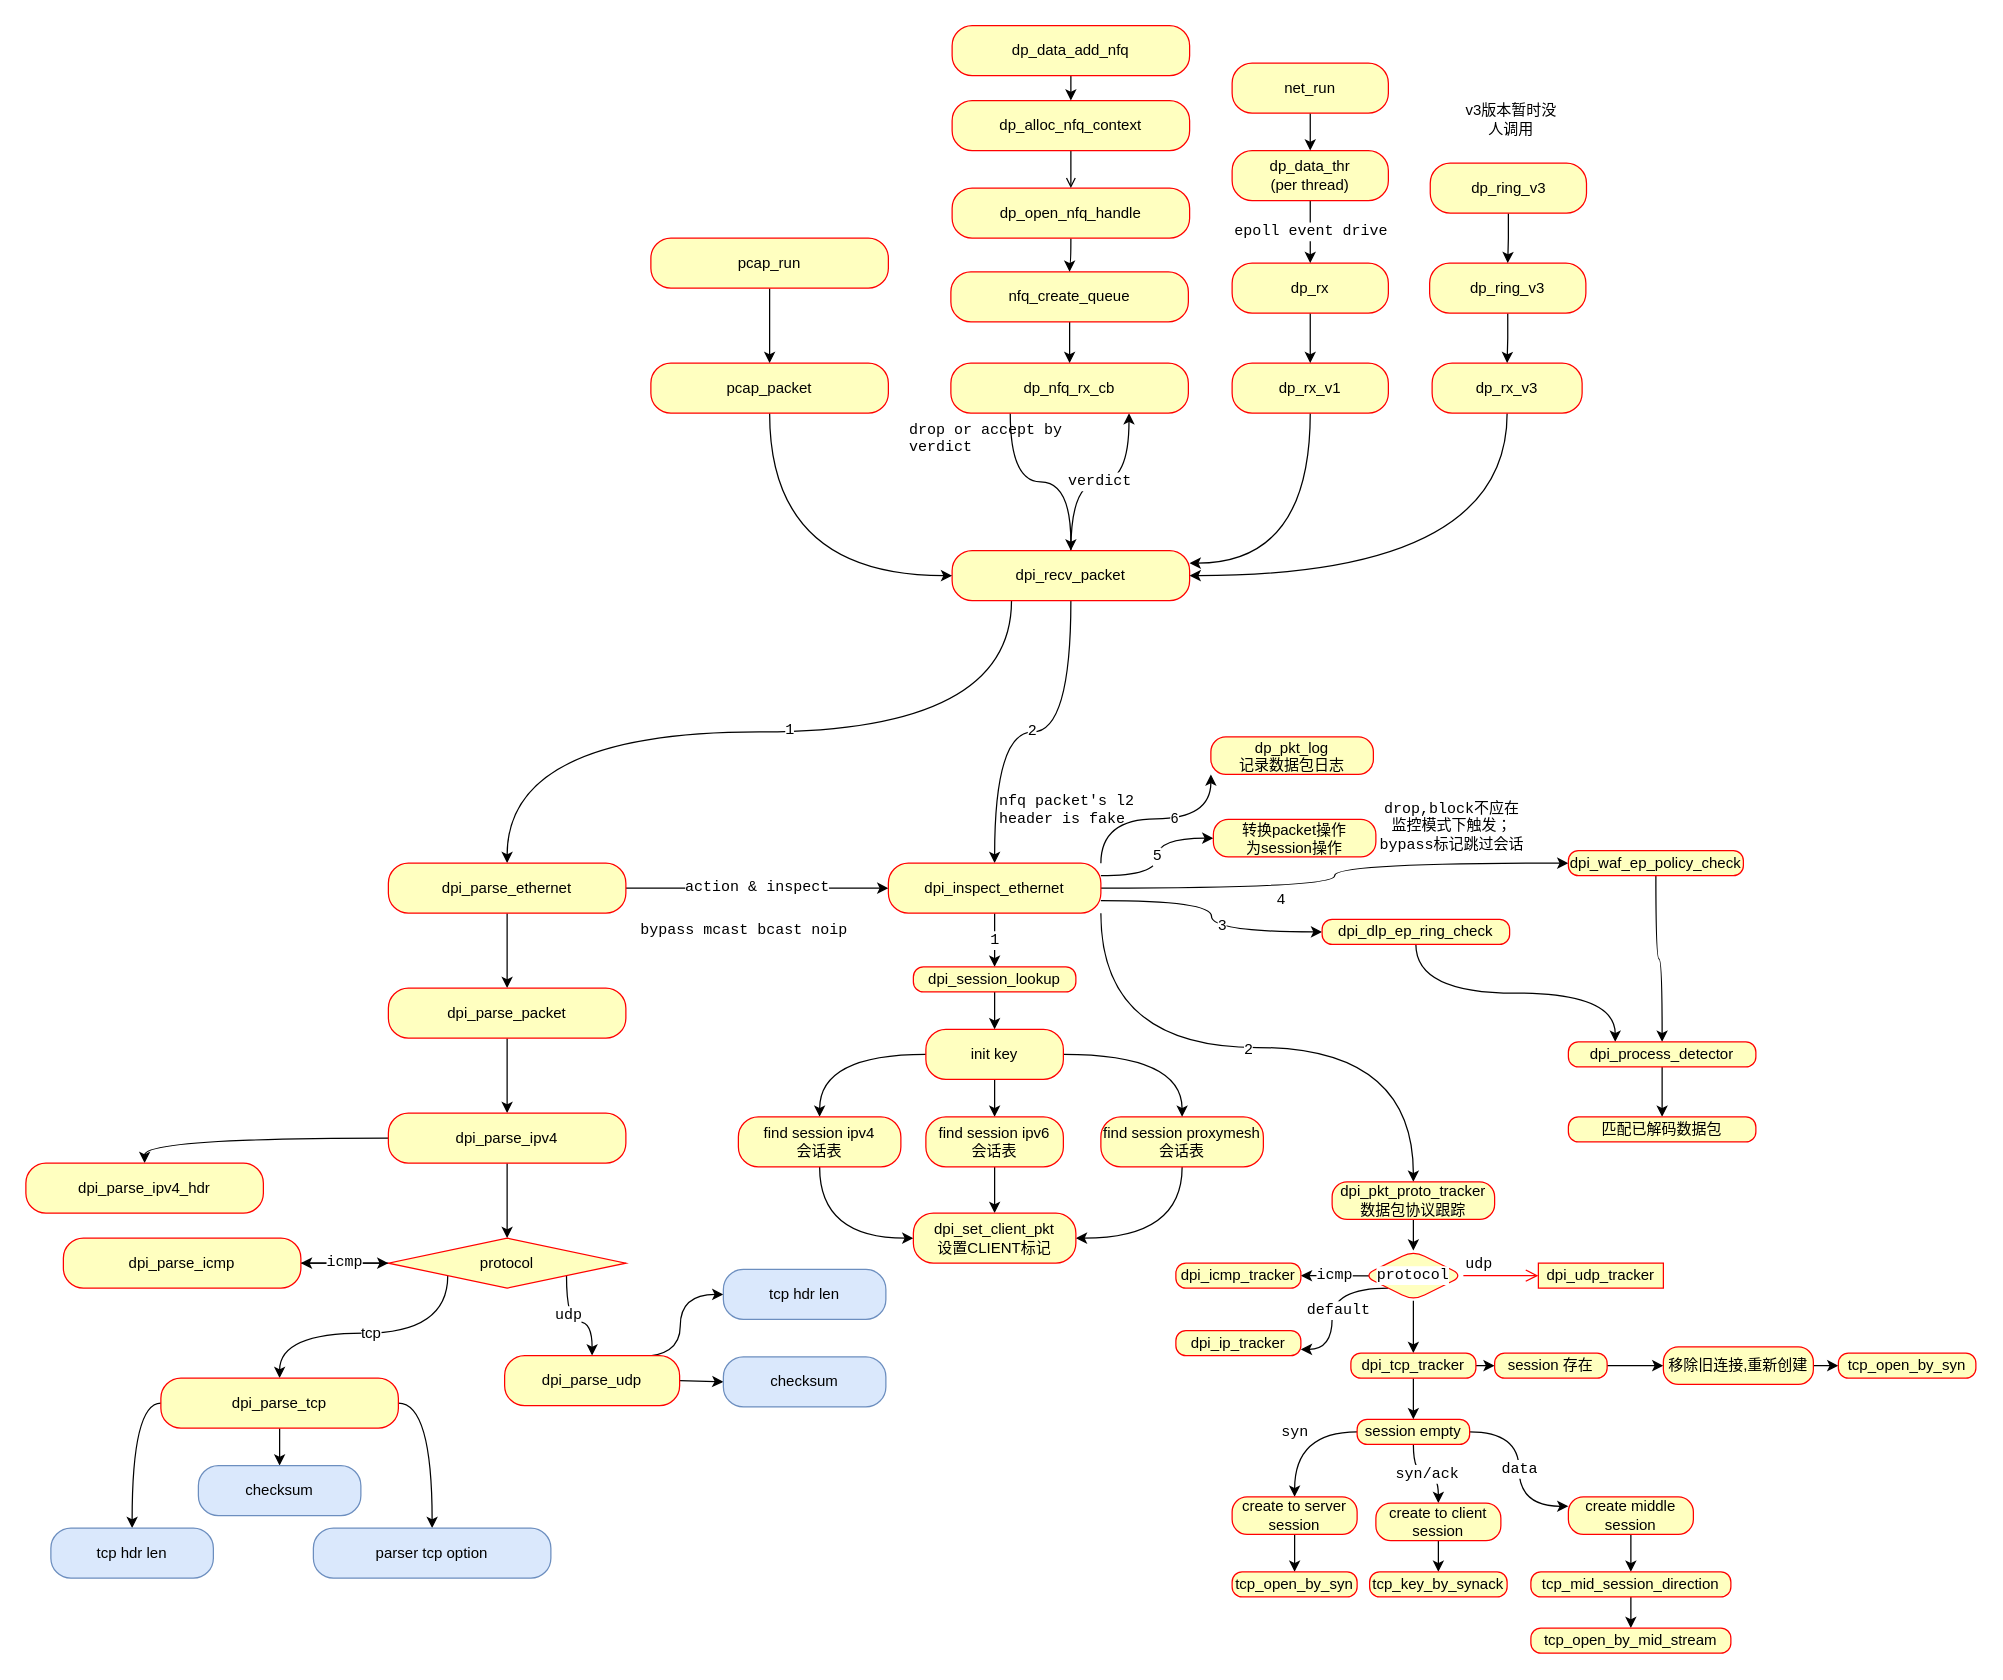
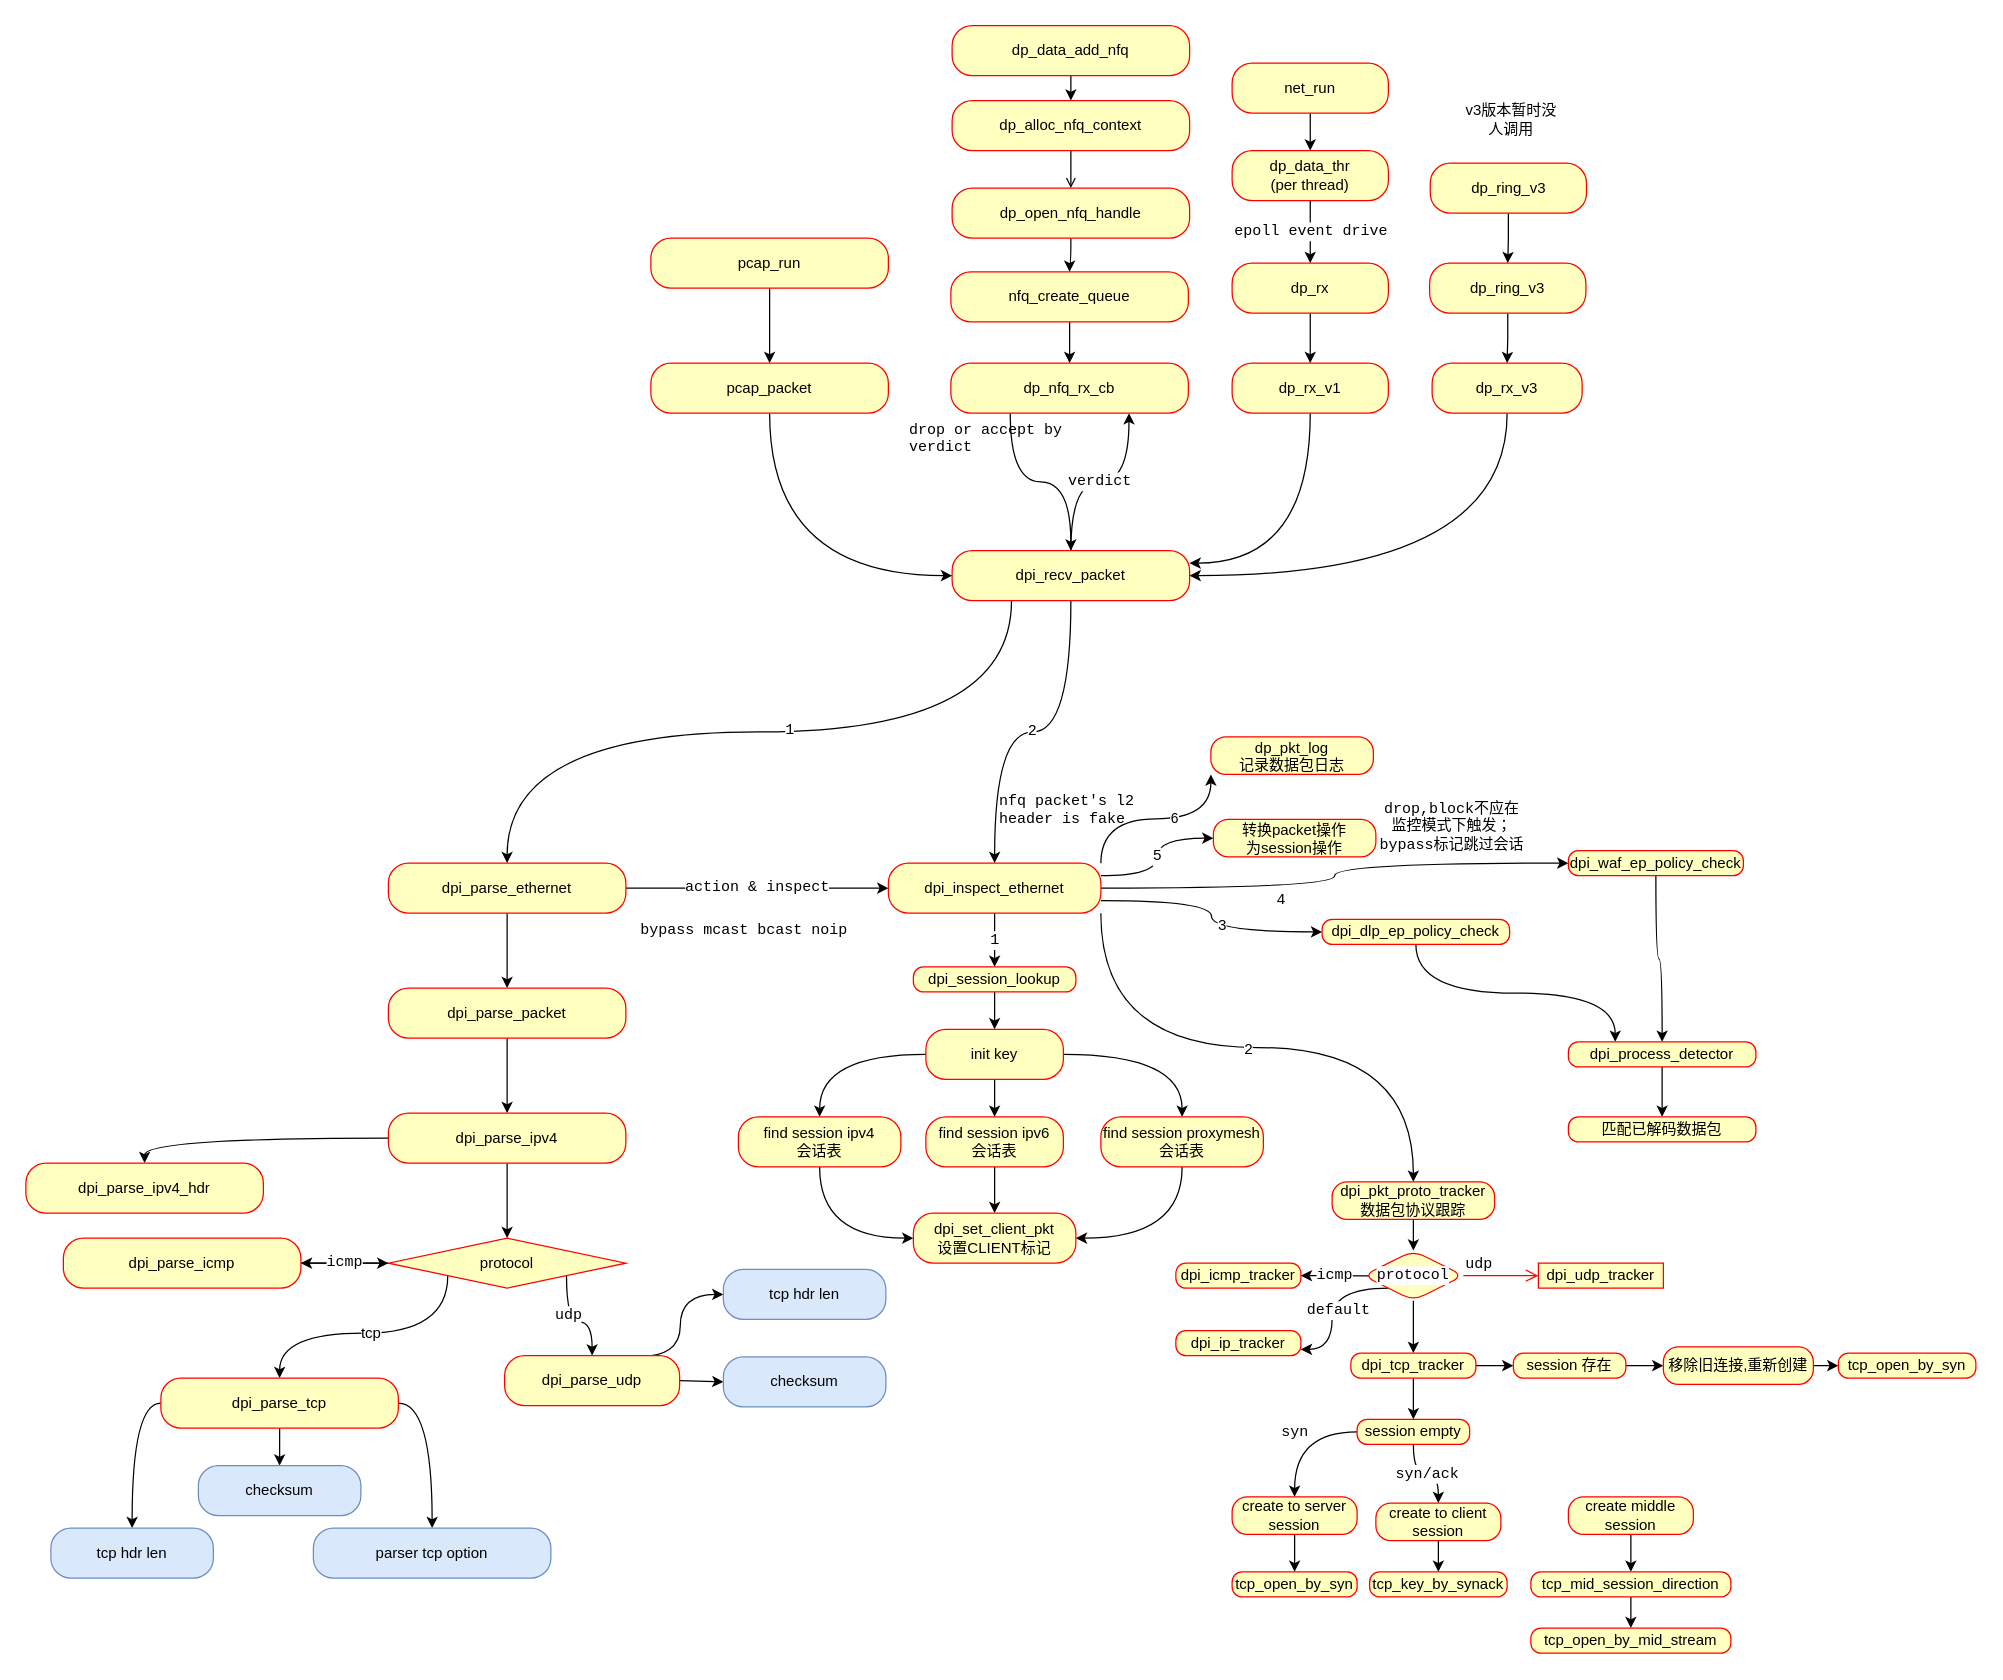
(1416, 932) -> (1416, 932)
(1551, 1366) -> (1569, 1366)
(1518, 1465) -> none
